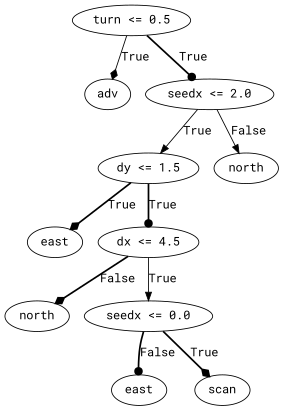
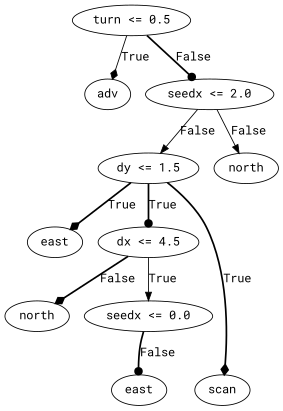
(194, 57) -> (194, 57)
(198, 131) -> (198, 131)
(182, 350) -> (219, 265)
